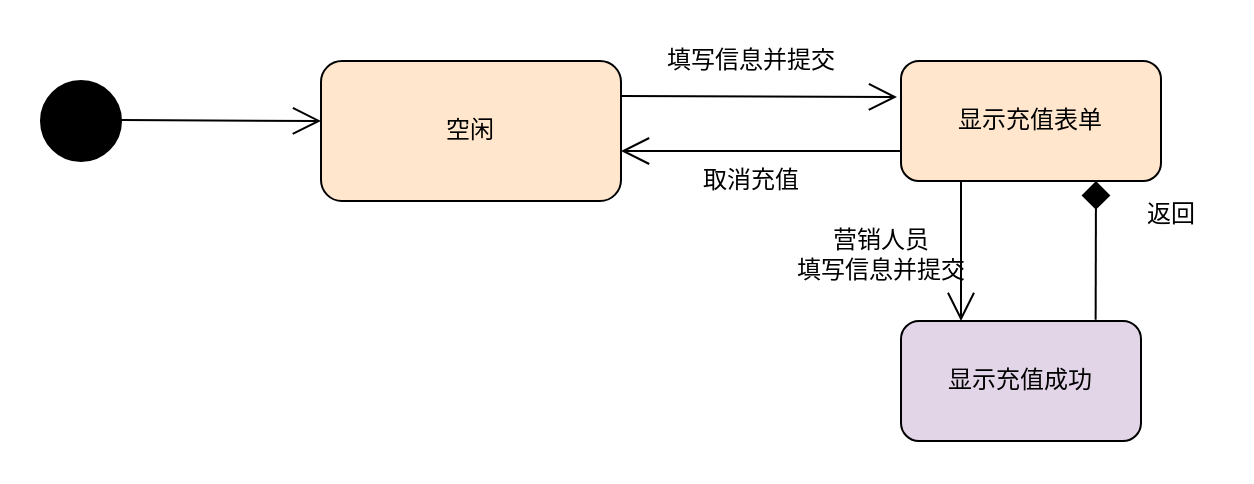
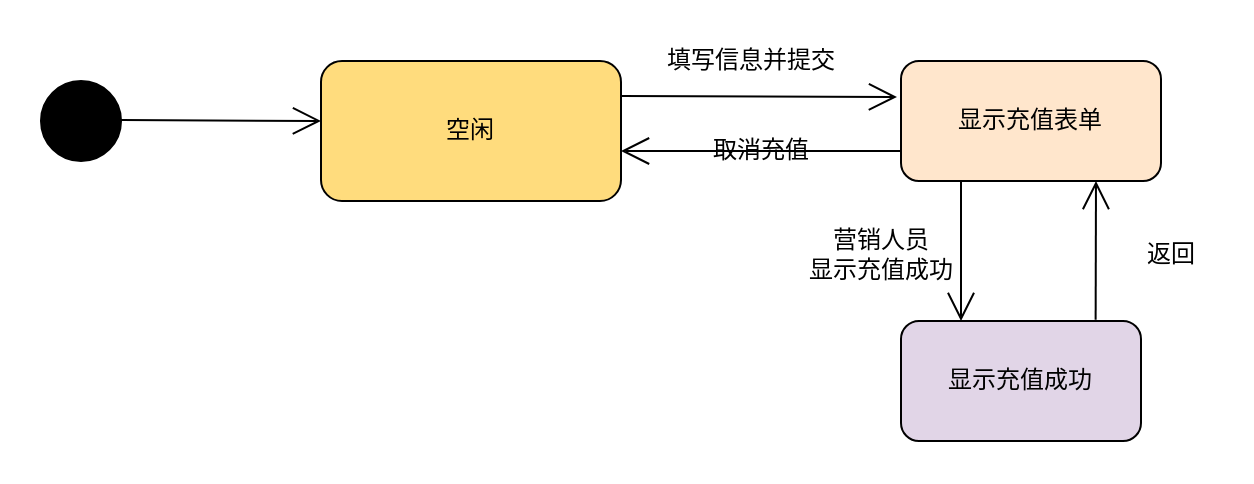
(471, 131) -> (471, 131)
(751, 181) -> (761, 151)
(1096, 209) -> (1096, 197)
(1171, 215) -> (1171, 255)
(882, 255) -> (882, 255)
